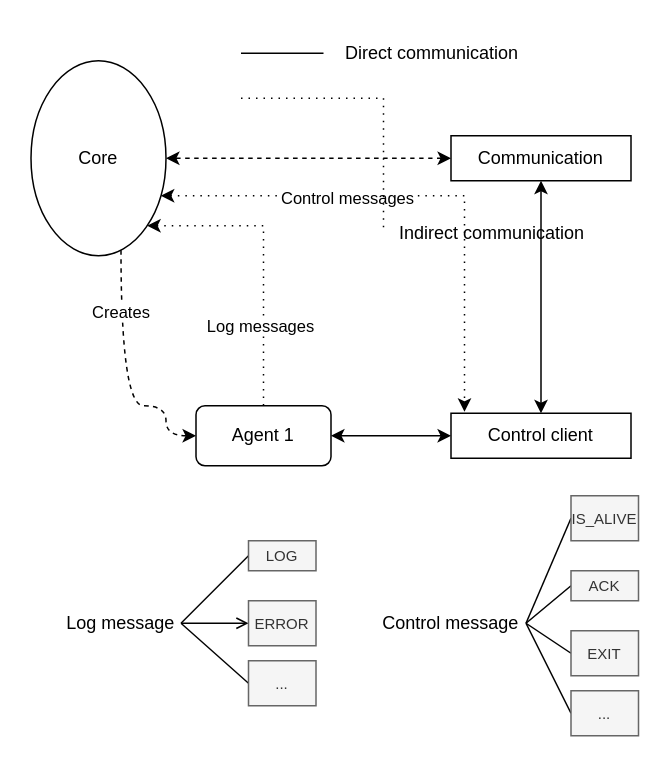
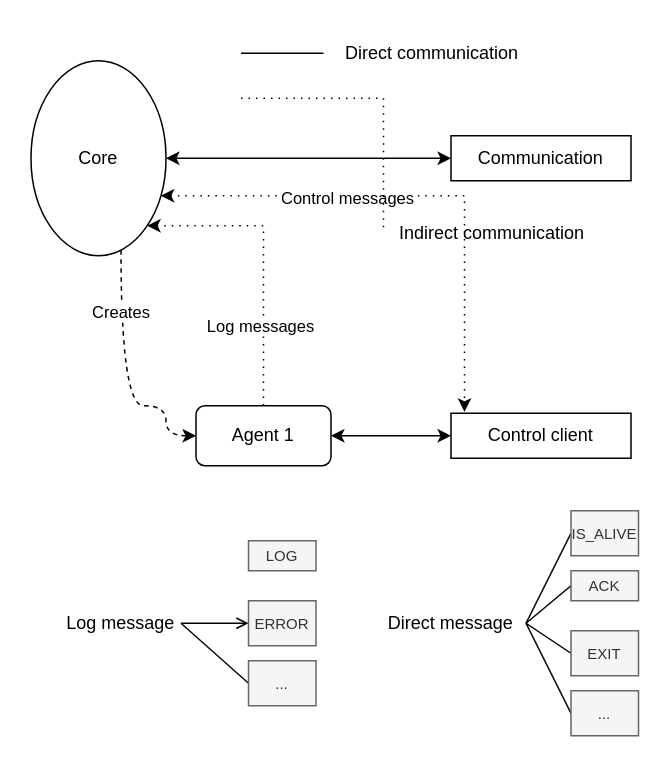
(308, 158) -> (308, 158)
(541, 296) -> none
(605, 518) -> (605, 533)
(216, 588) -> none
(451, 623) -> (451, 623)
